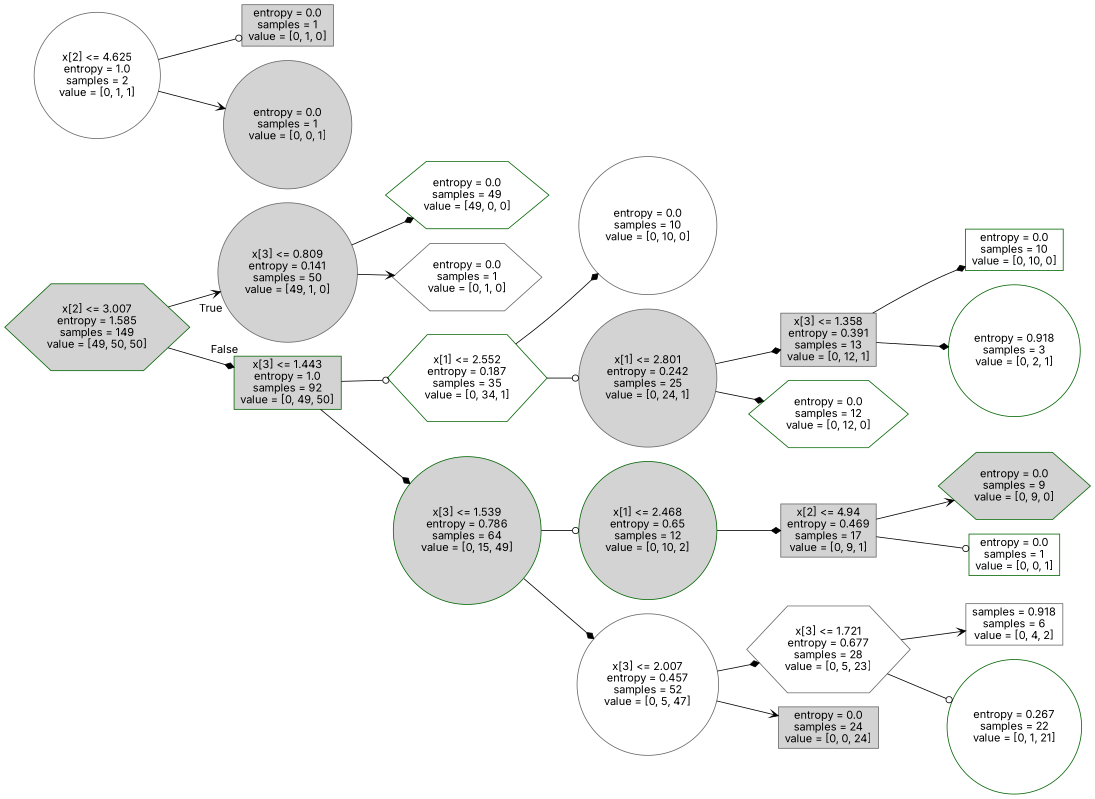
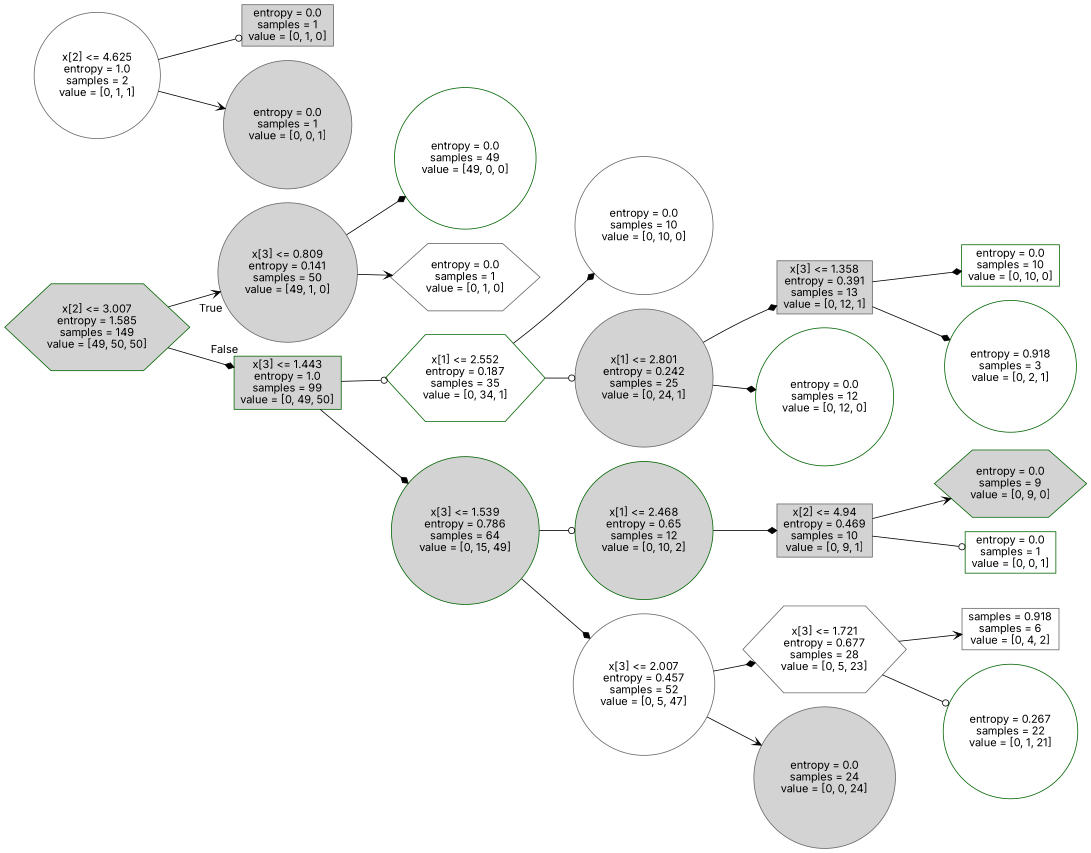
(467, 195) -> (465, 158)
(288, 383) -> (288, 383)
(828, 414) -> (825, 397)
(828, 531) -> (825, 531)
(828, 728) -> (825, 778)
